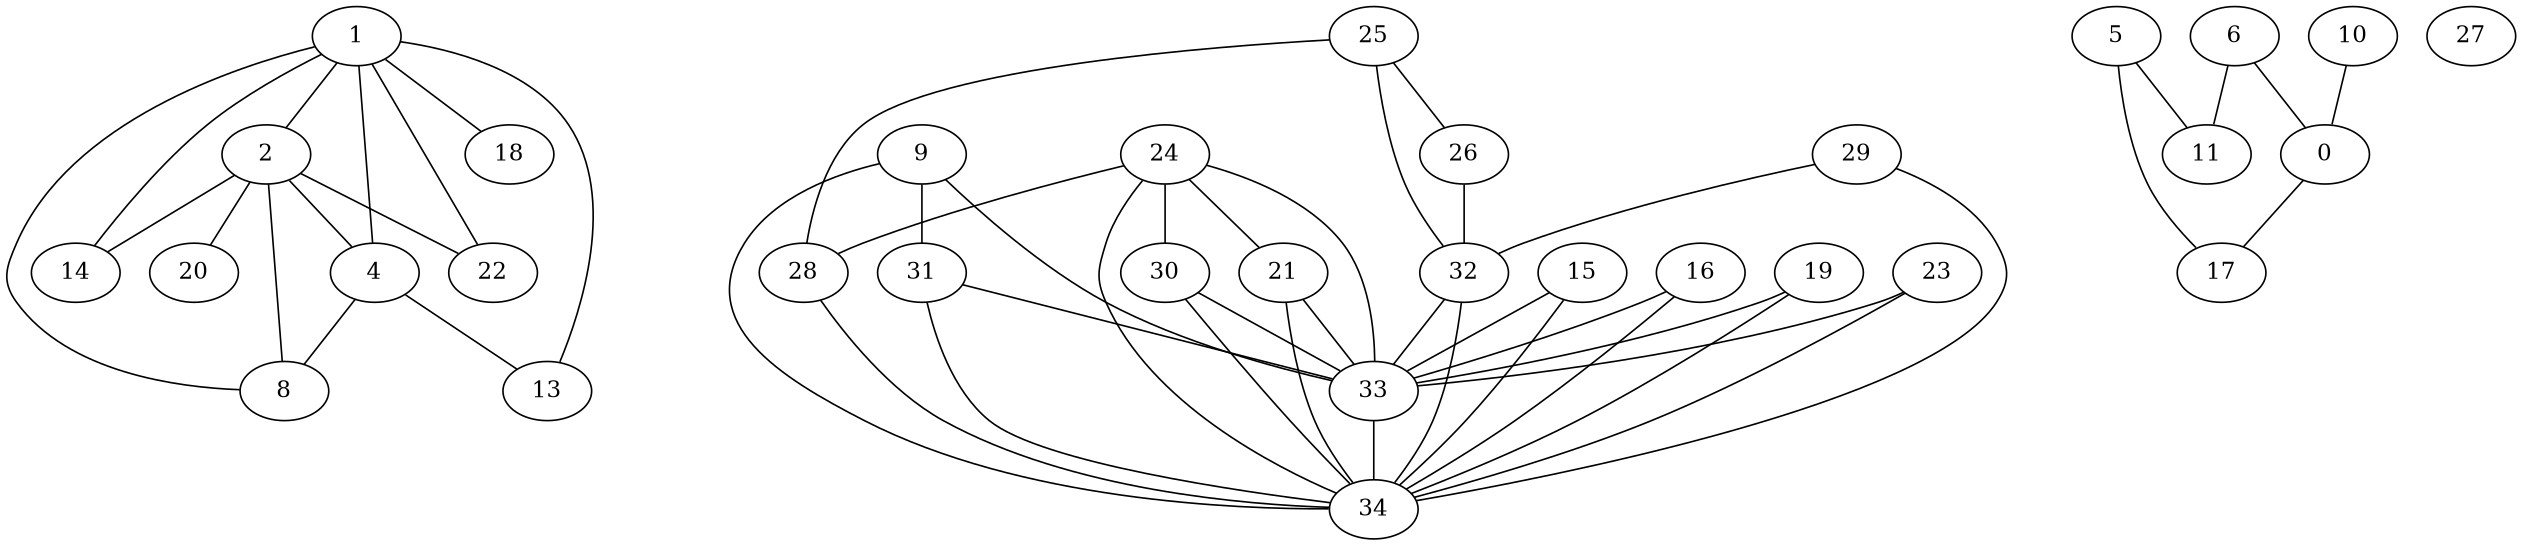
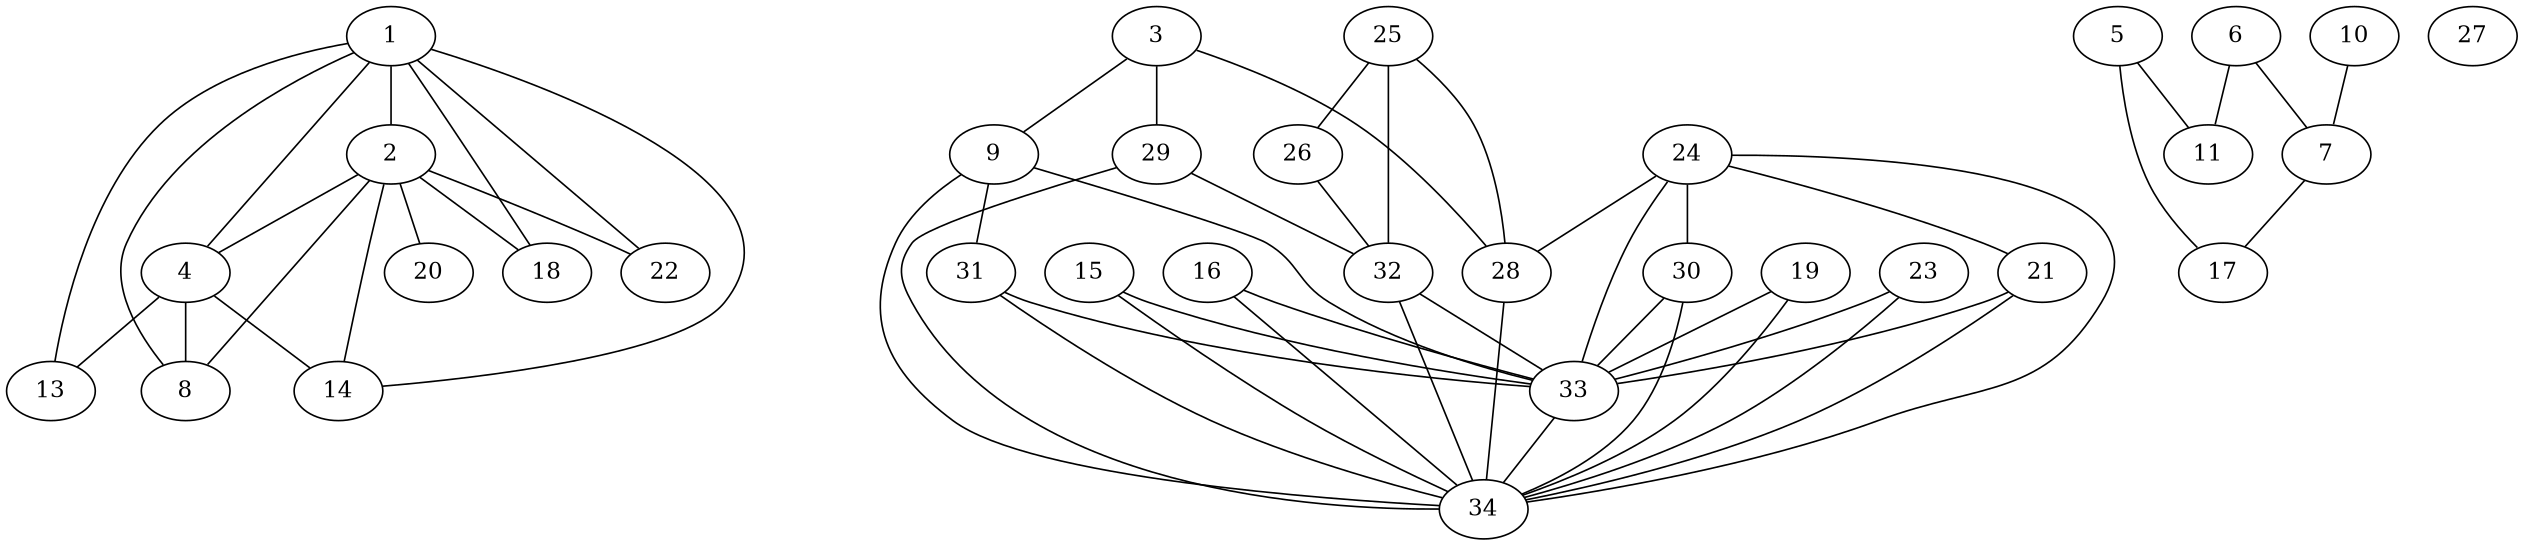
none -> (1157, 36)
(2325, 154) -> (2327, 154)
none -> (469, 213)
none -> (262, 332)
